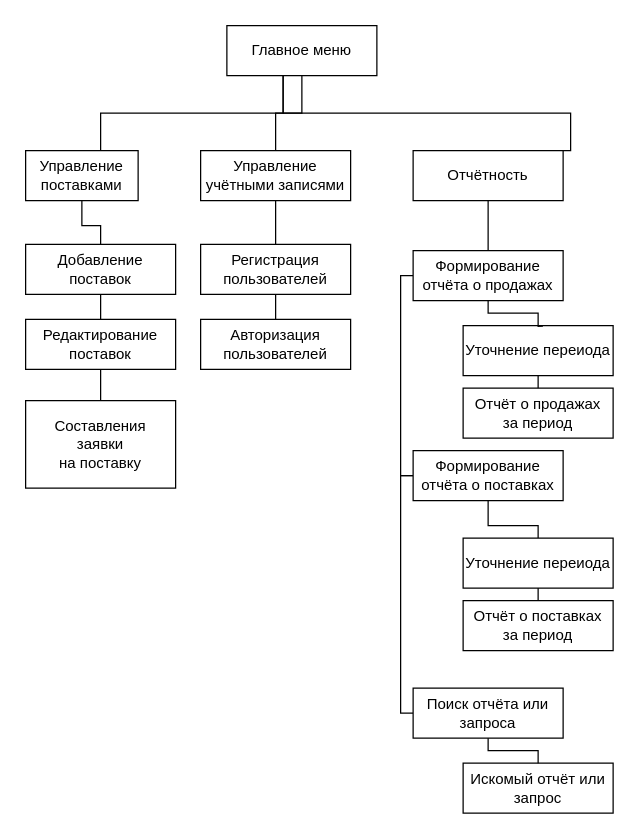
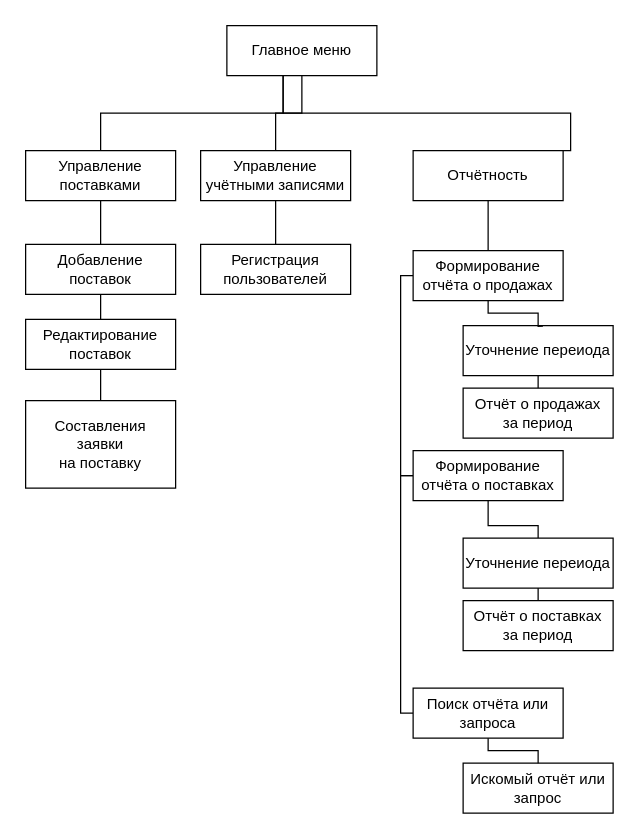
(82, 176) -> (101, 176)
(276, 307) -> none
(276, 344) -> none
